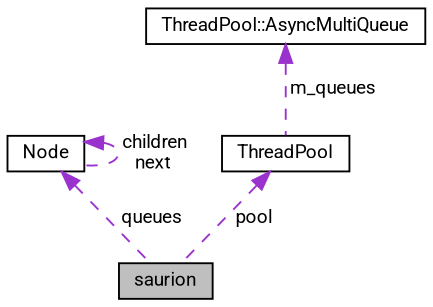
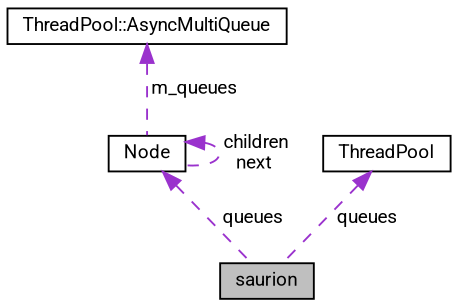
(286, 99) -> (147, 99)
(252, 218) -> (365, 218)
